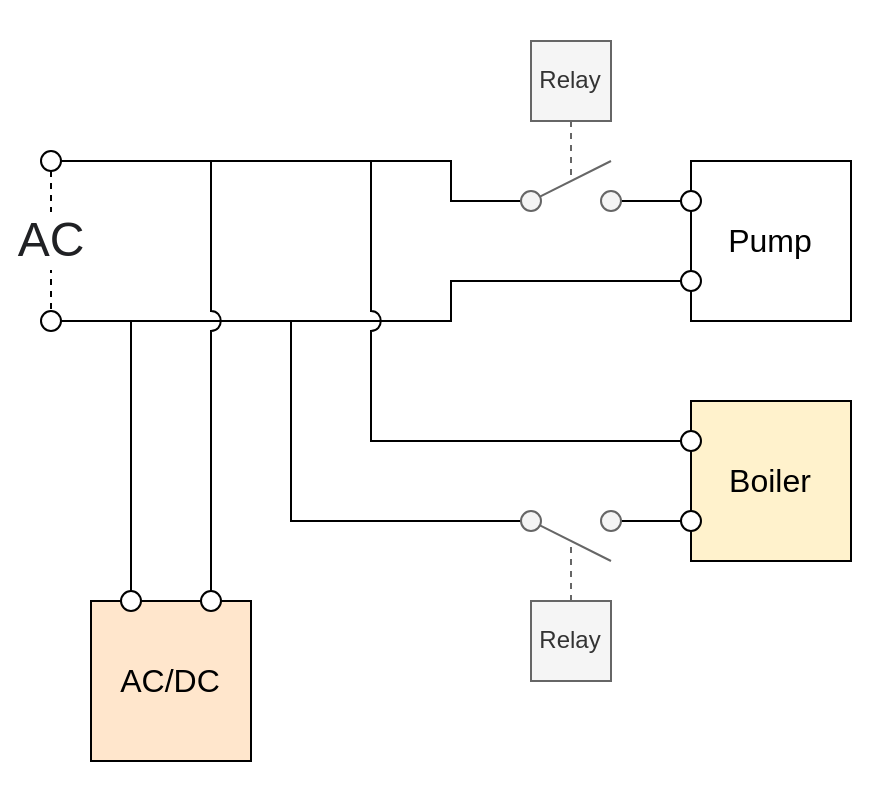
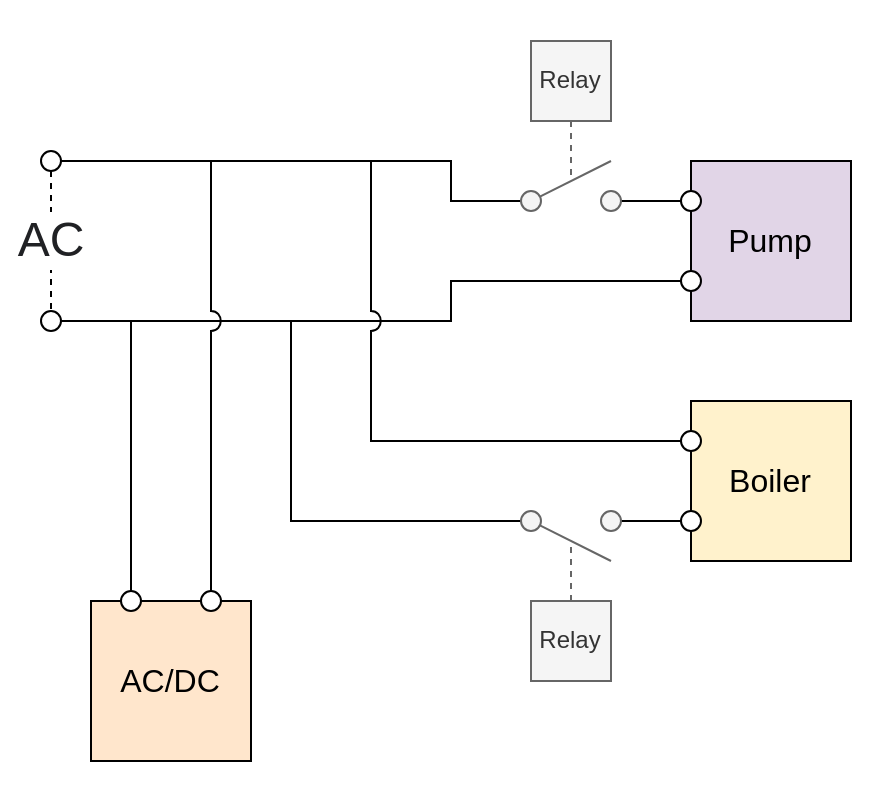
(771, 241) -> (771, 241)
